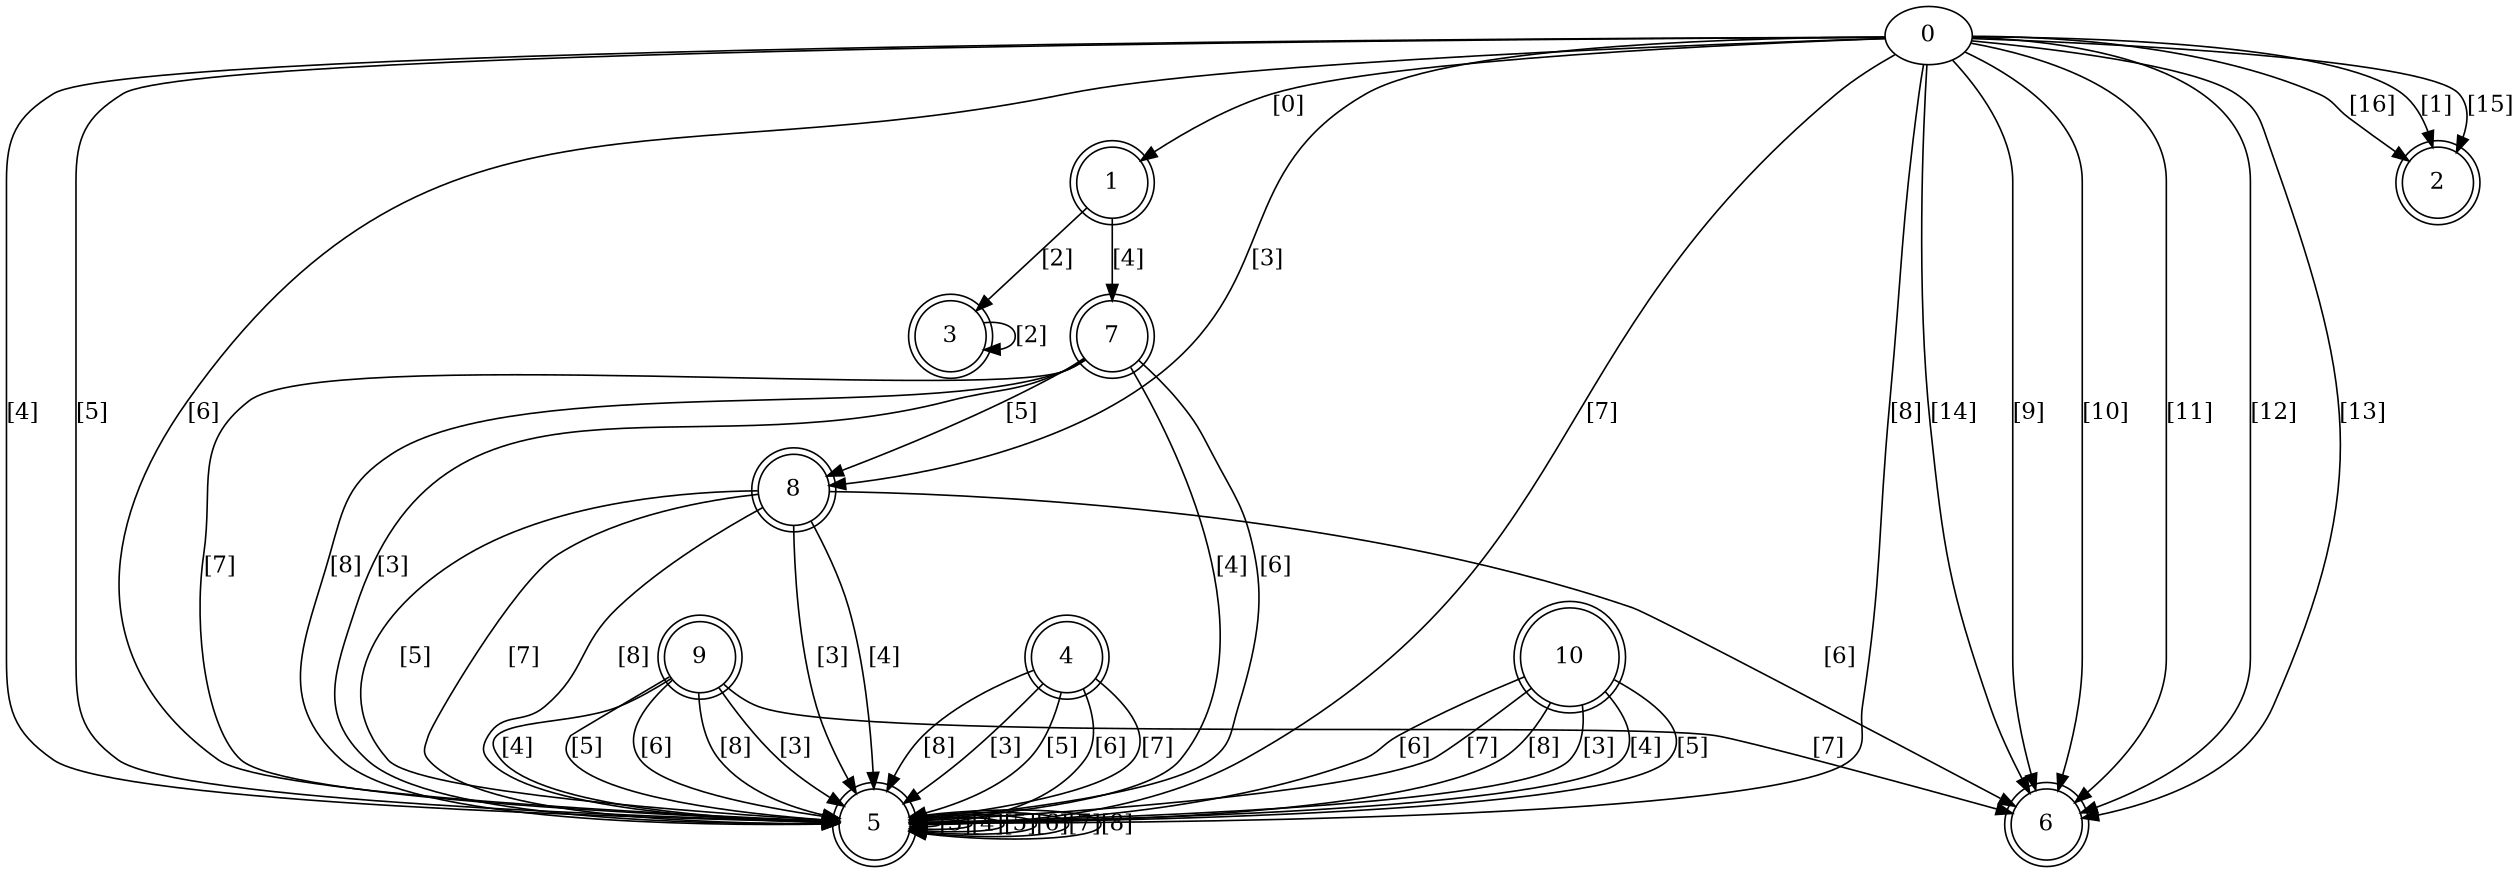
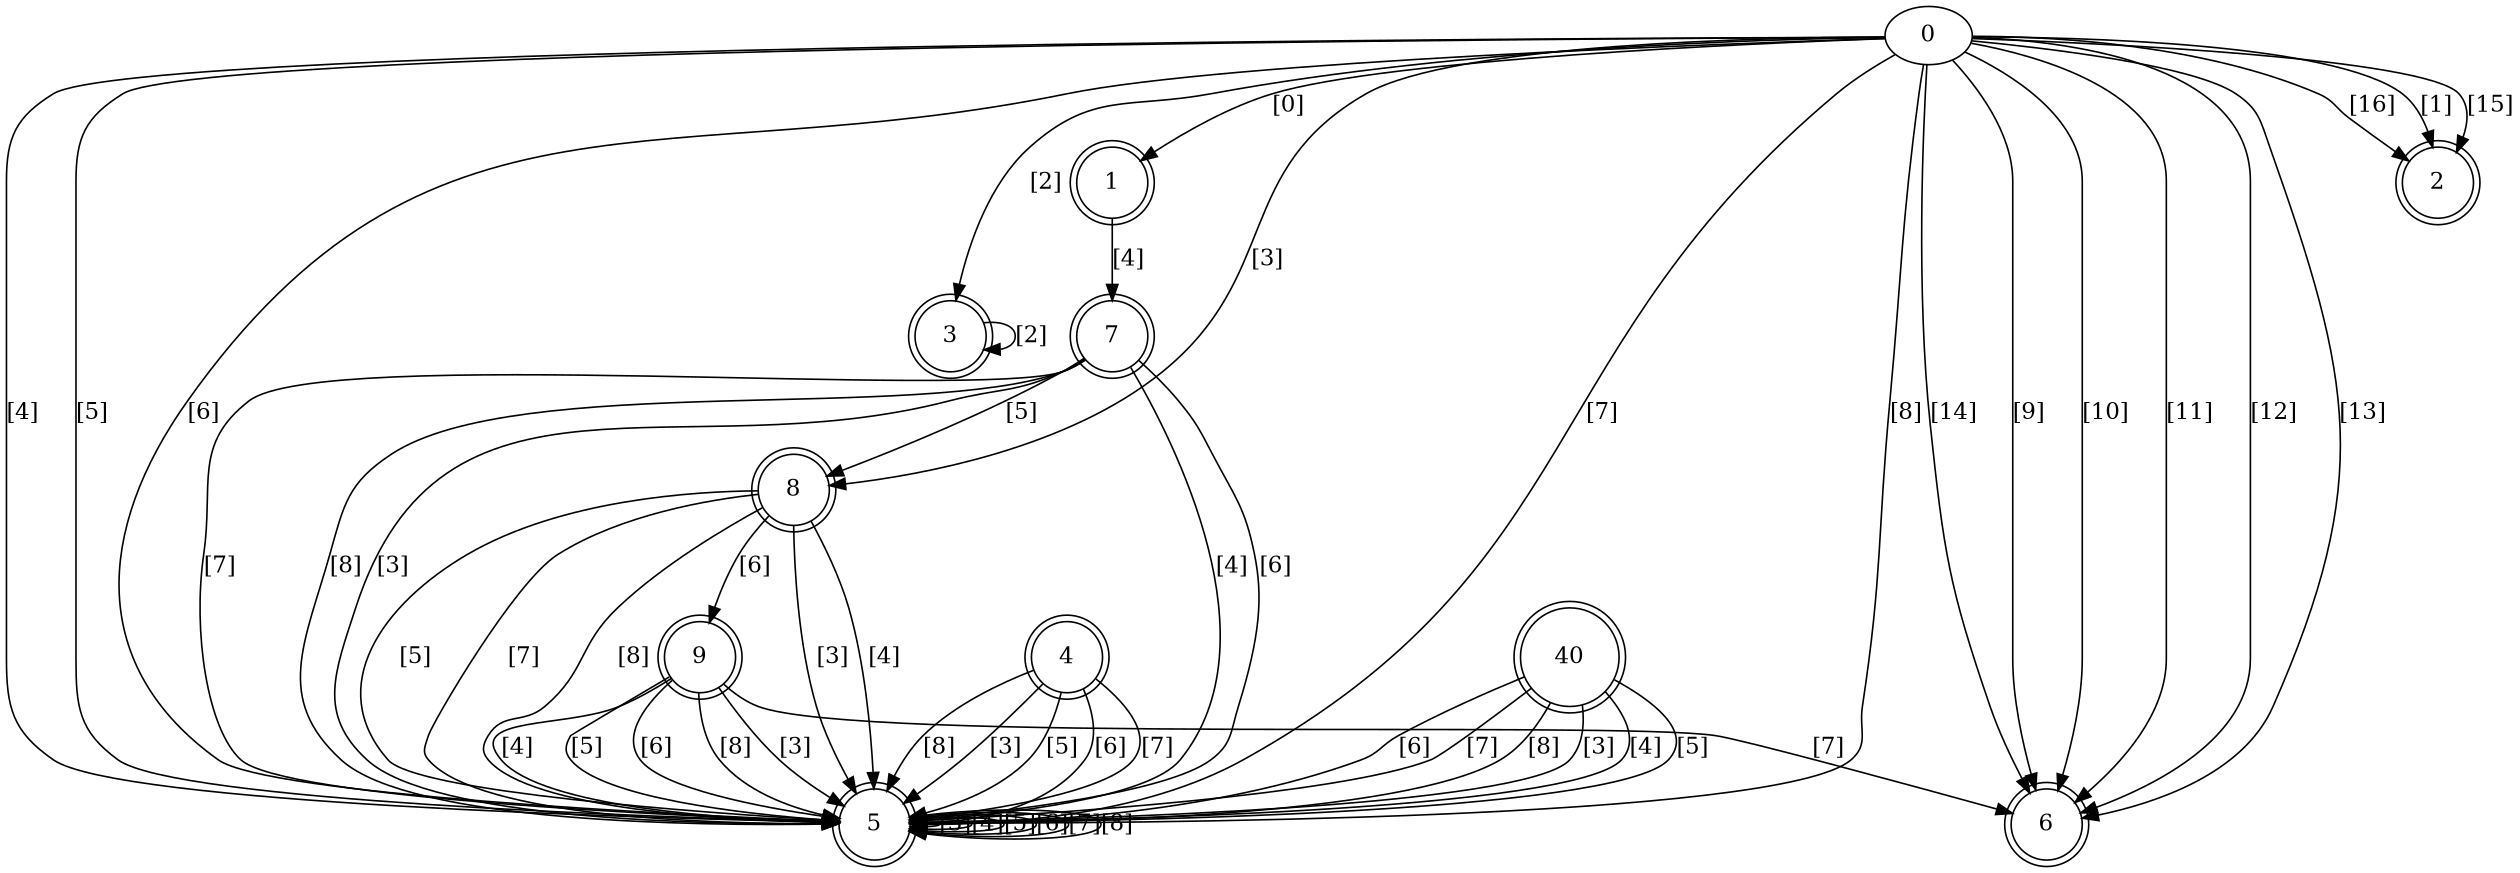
(1038, 254) -> (1271, 84)
(1440, 556) -> (737, 558)
(1570, 657) -> (1570, 657)
